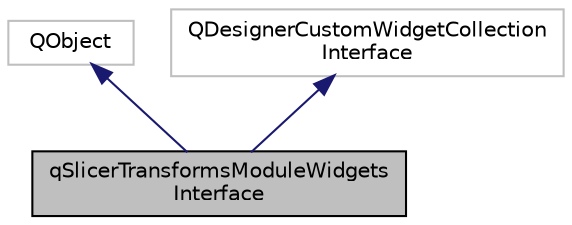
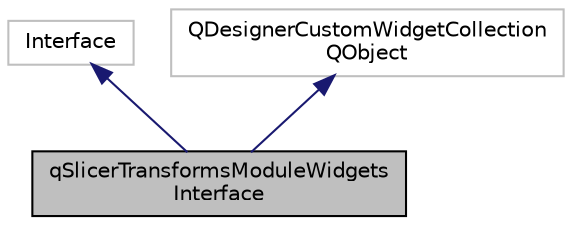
(71, 43) -> (71, 43)
(367, 43) -> (367, 43)
